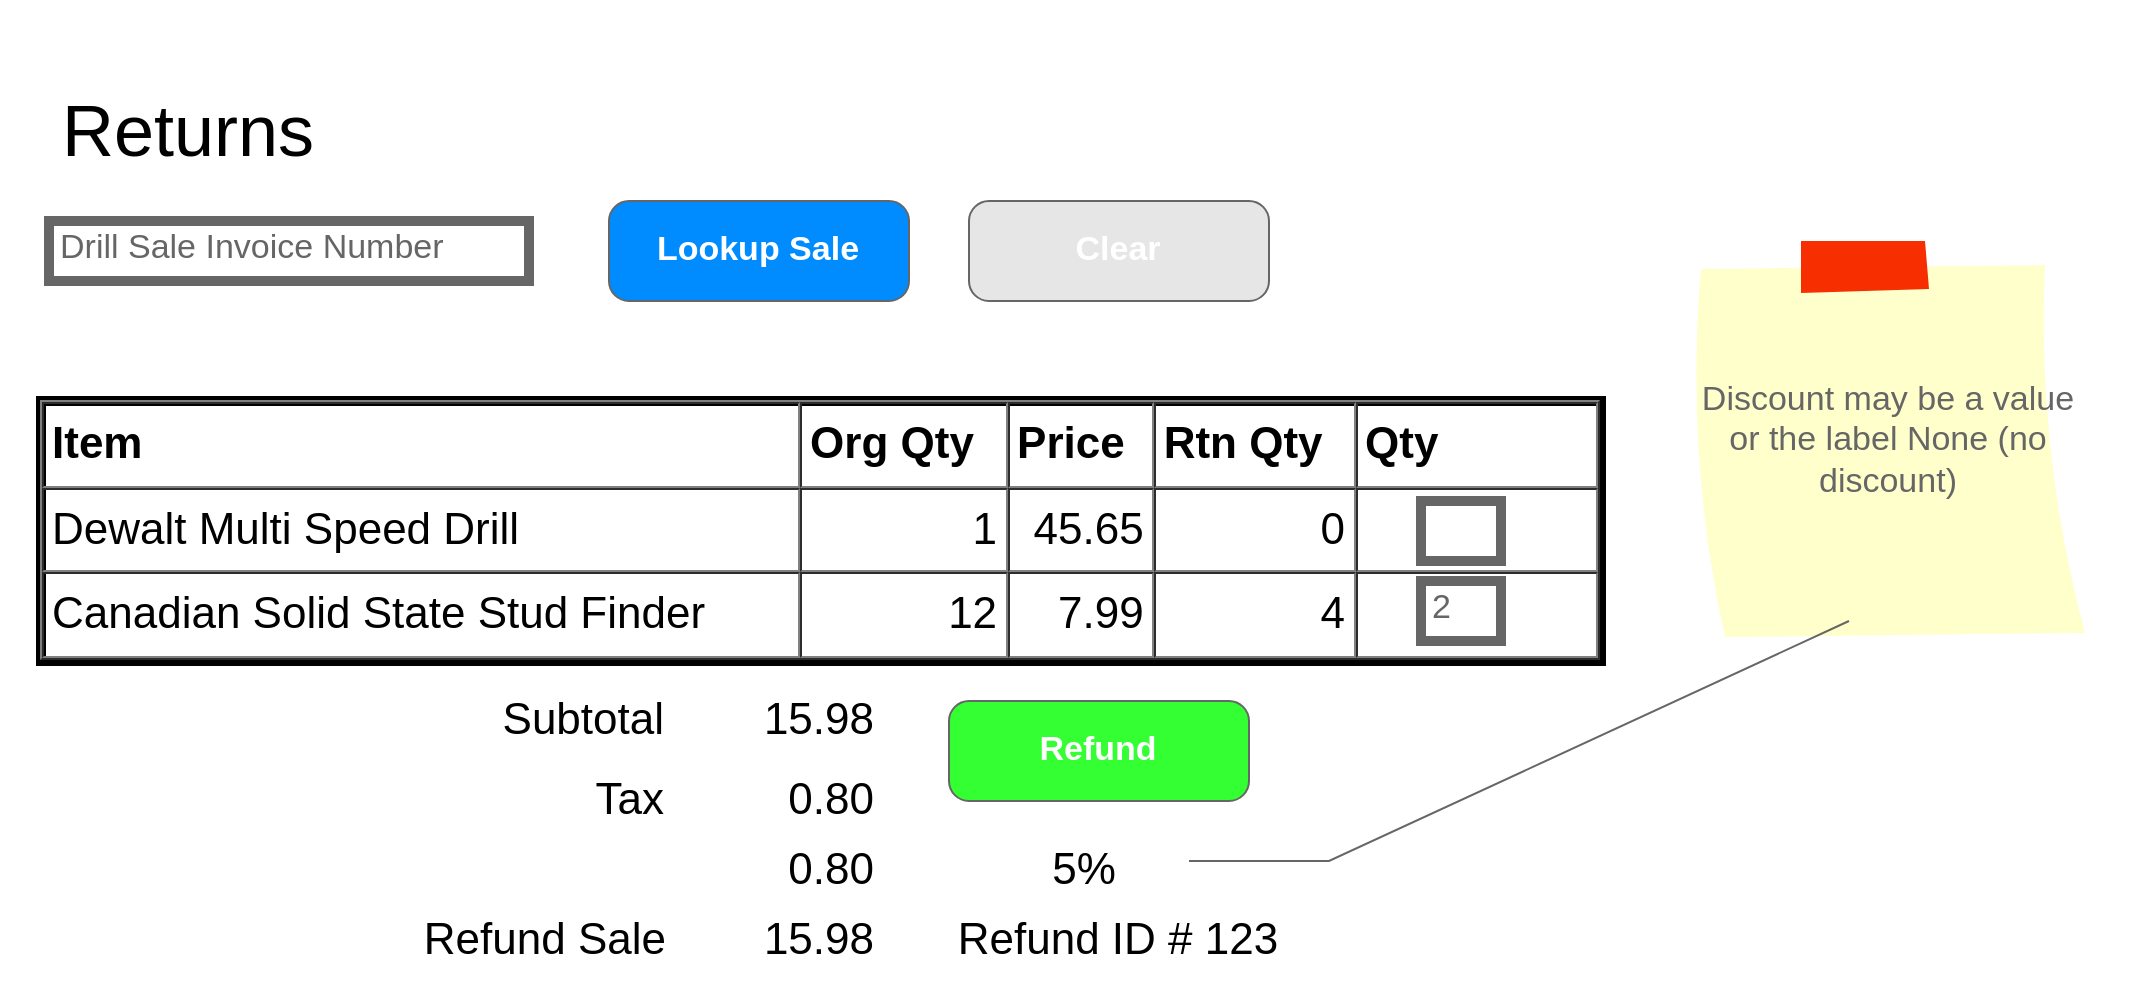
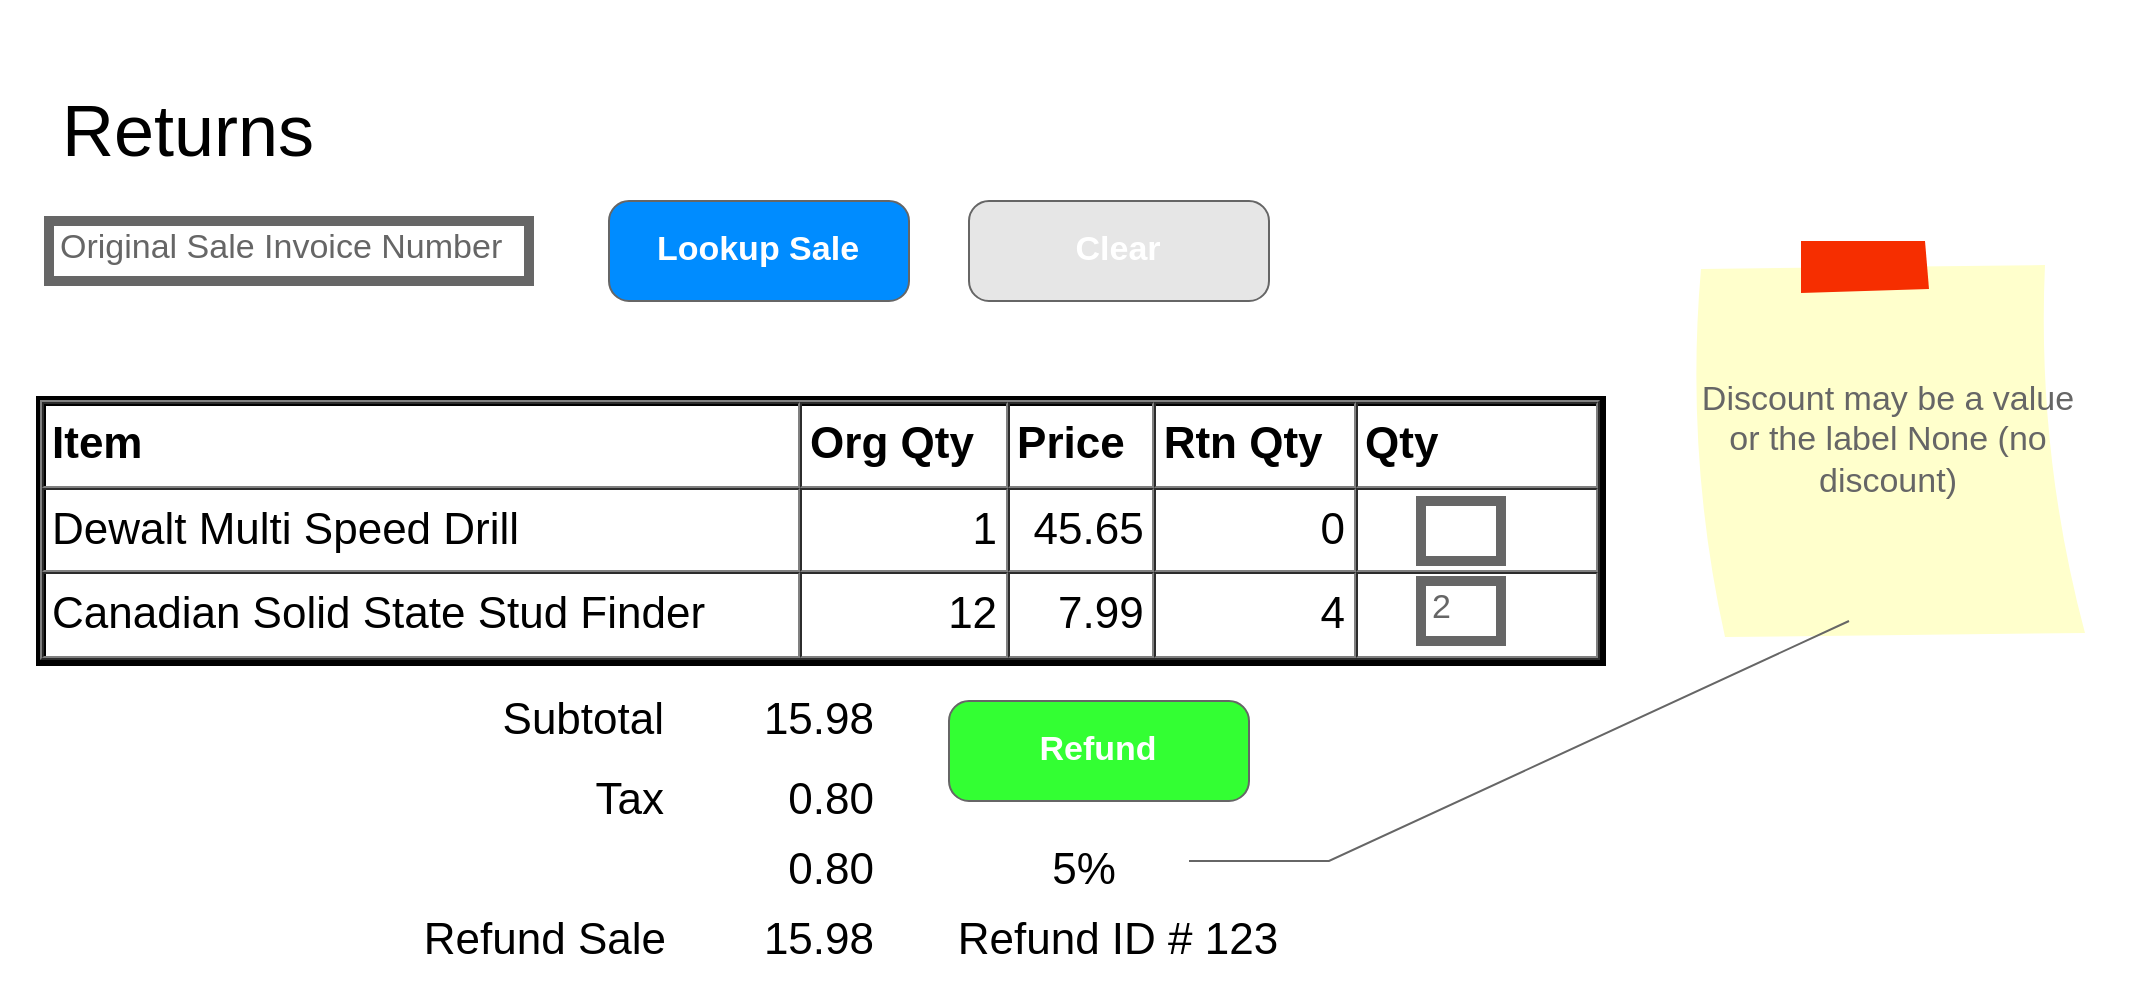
(264, 249) -> (292, 249)
